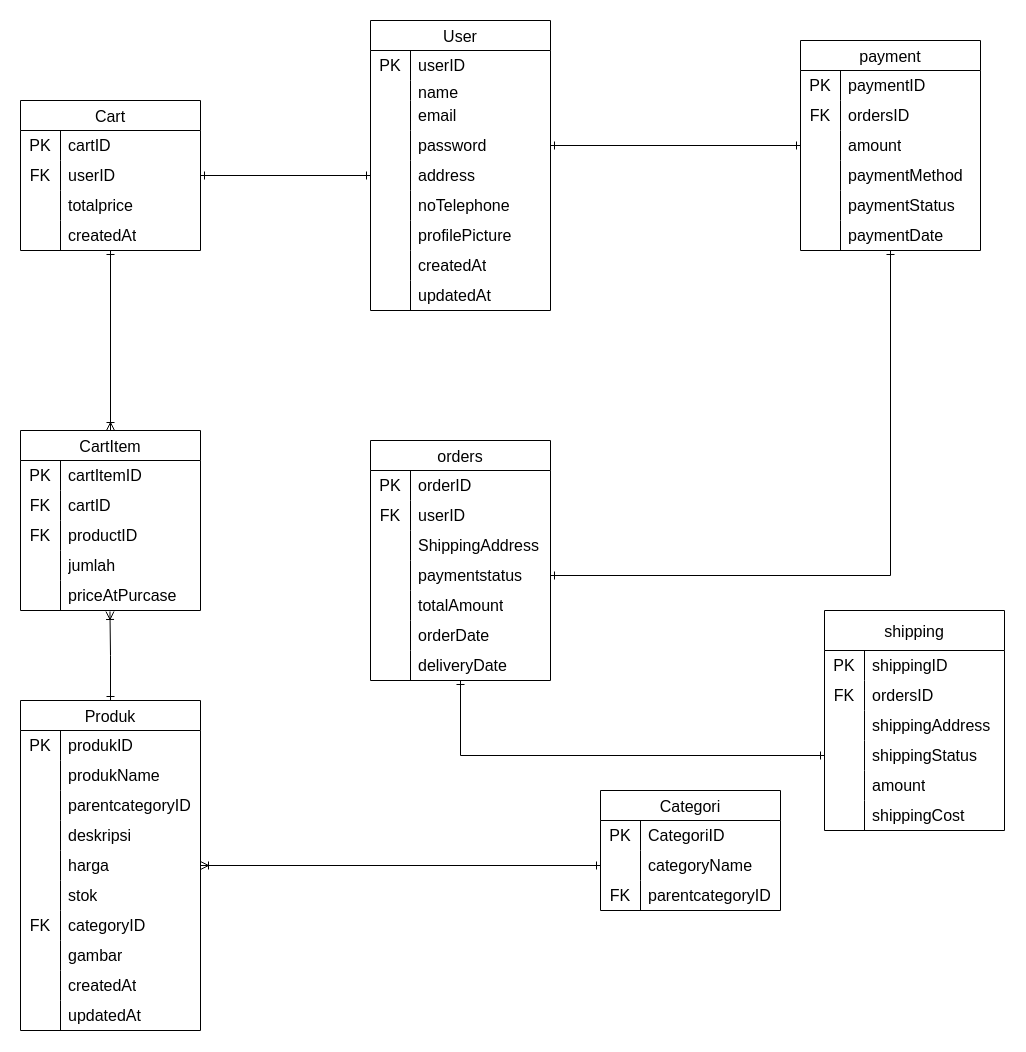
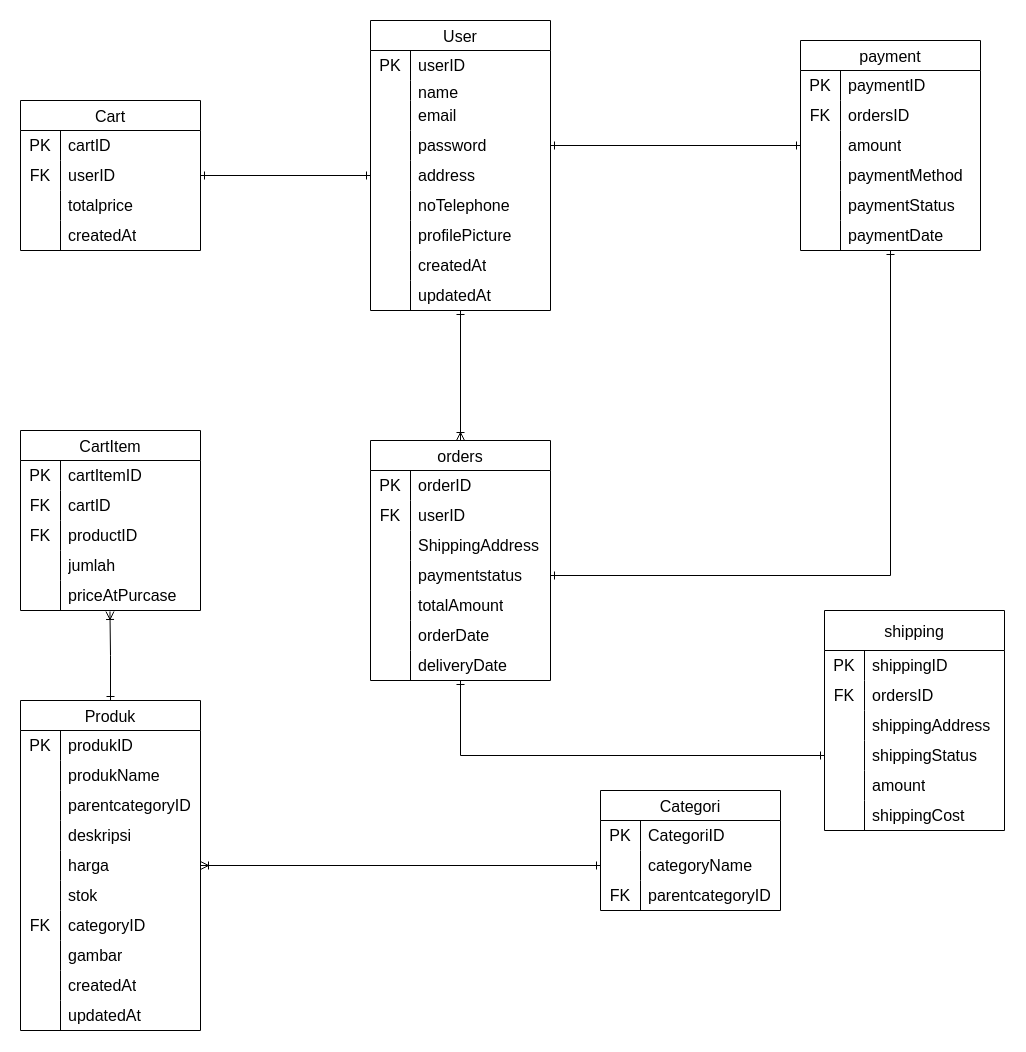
(111, 341) -> none
none -> (461, 376)
